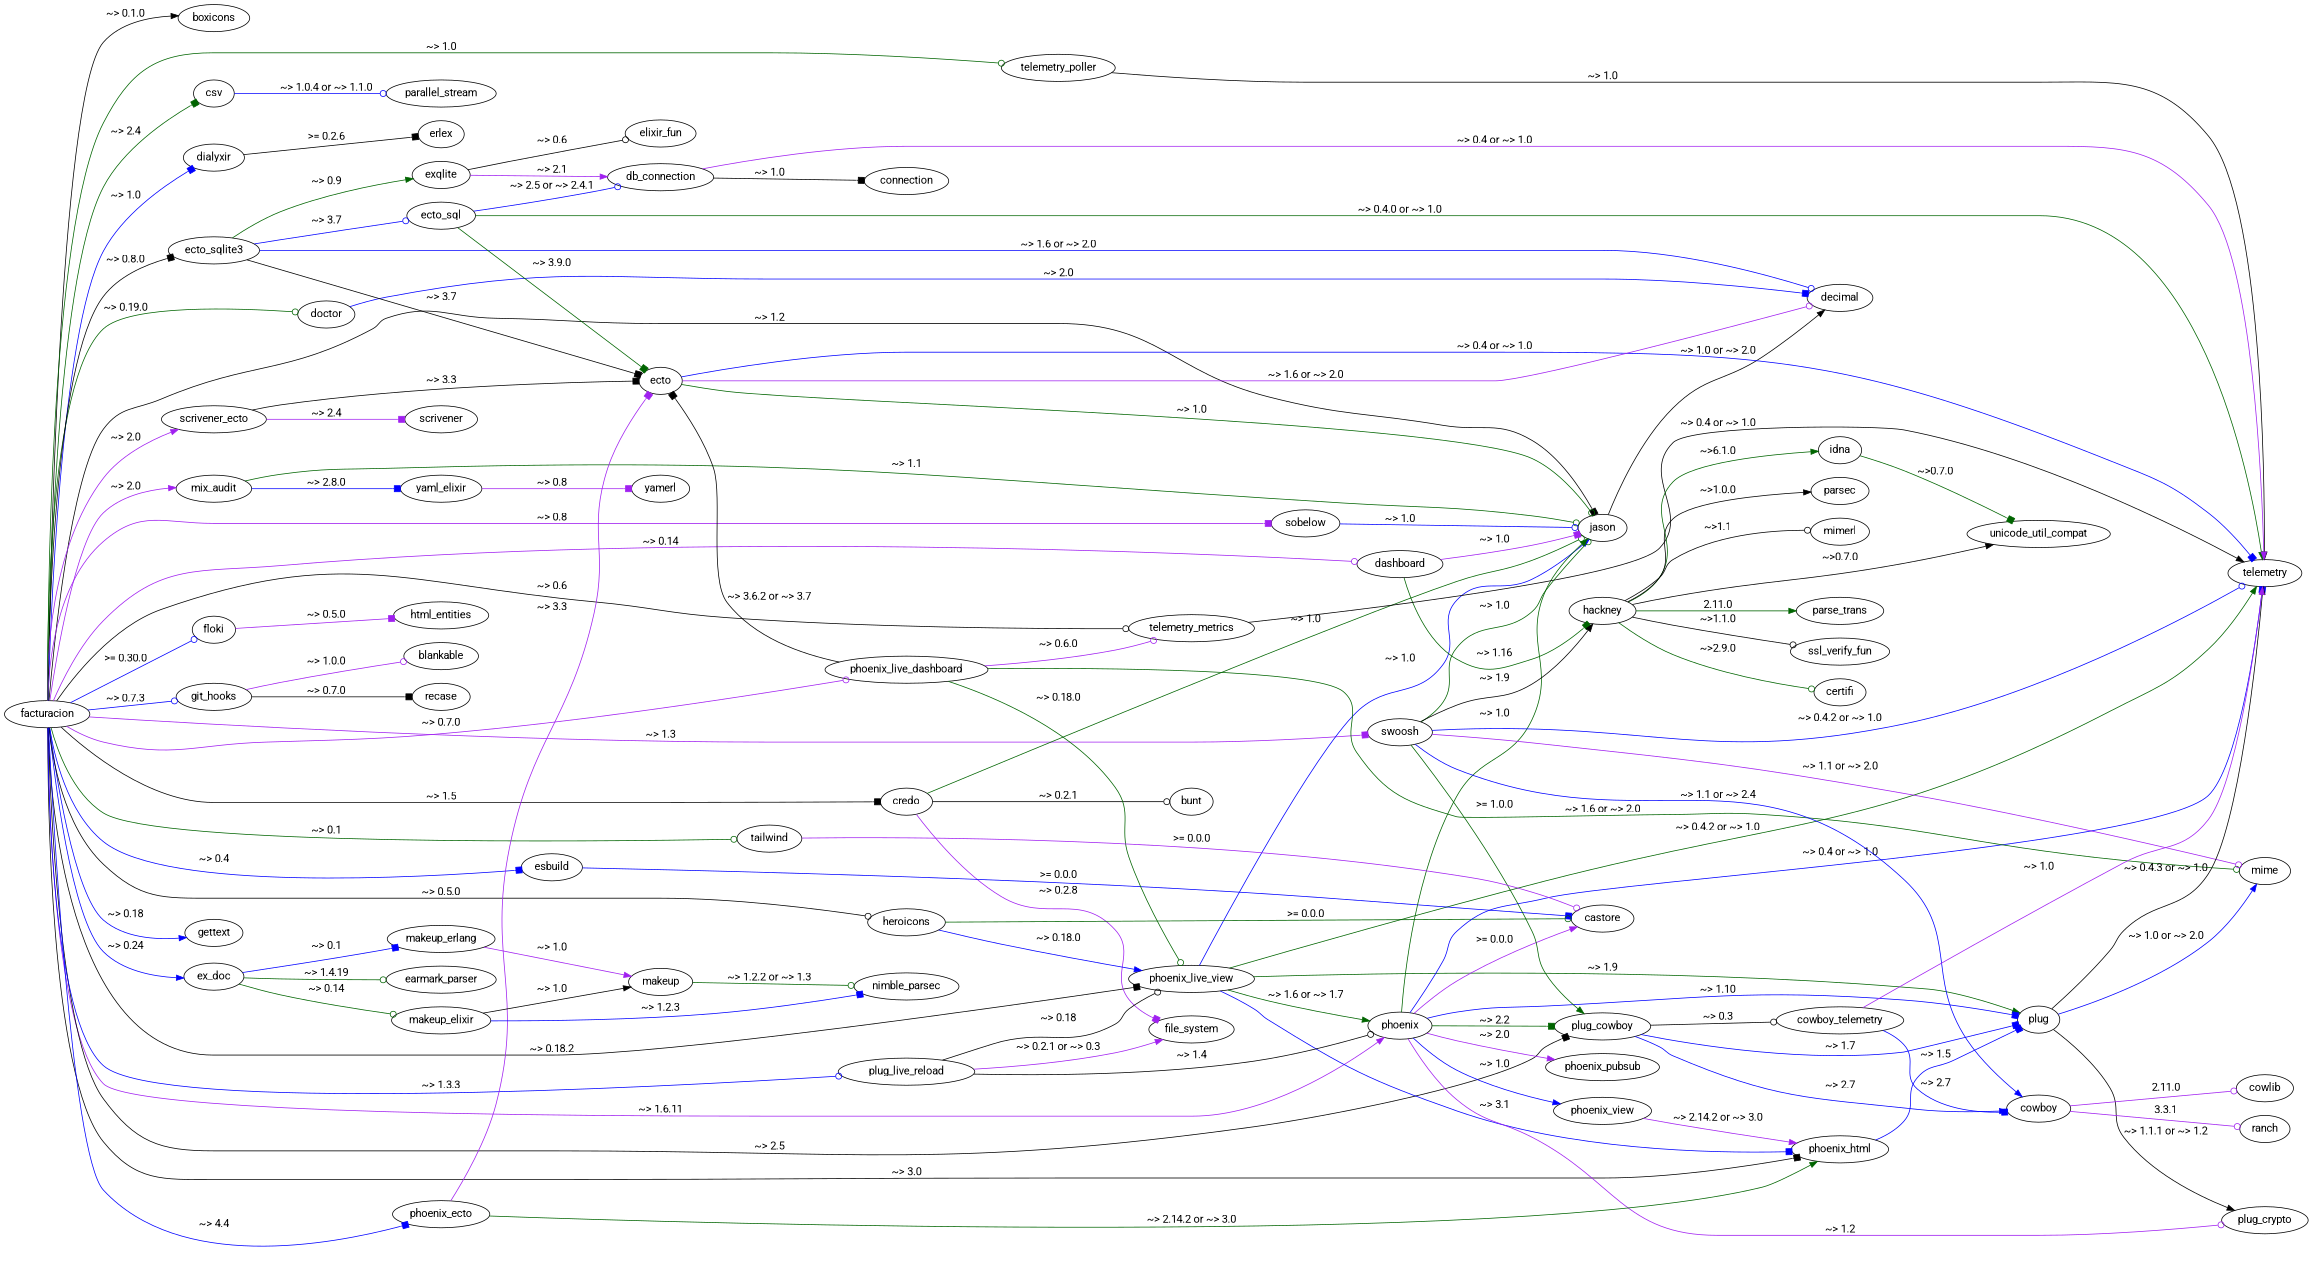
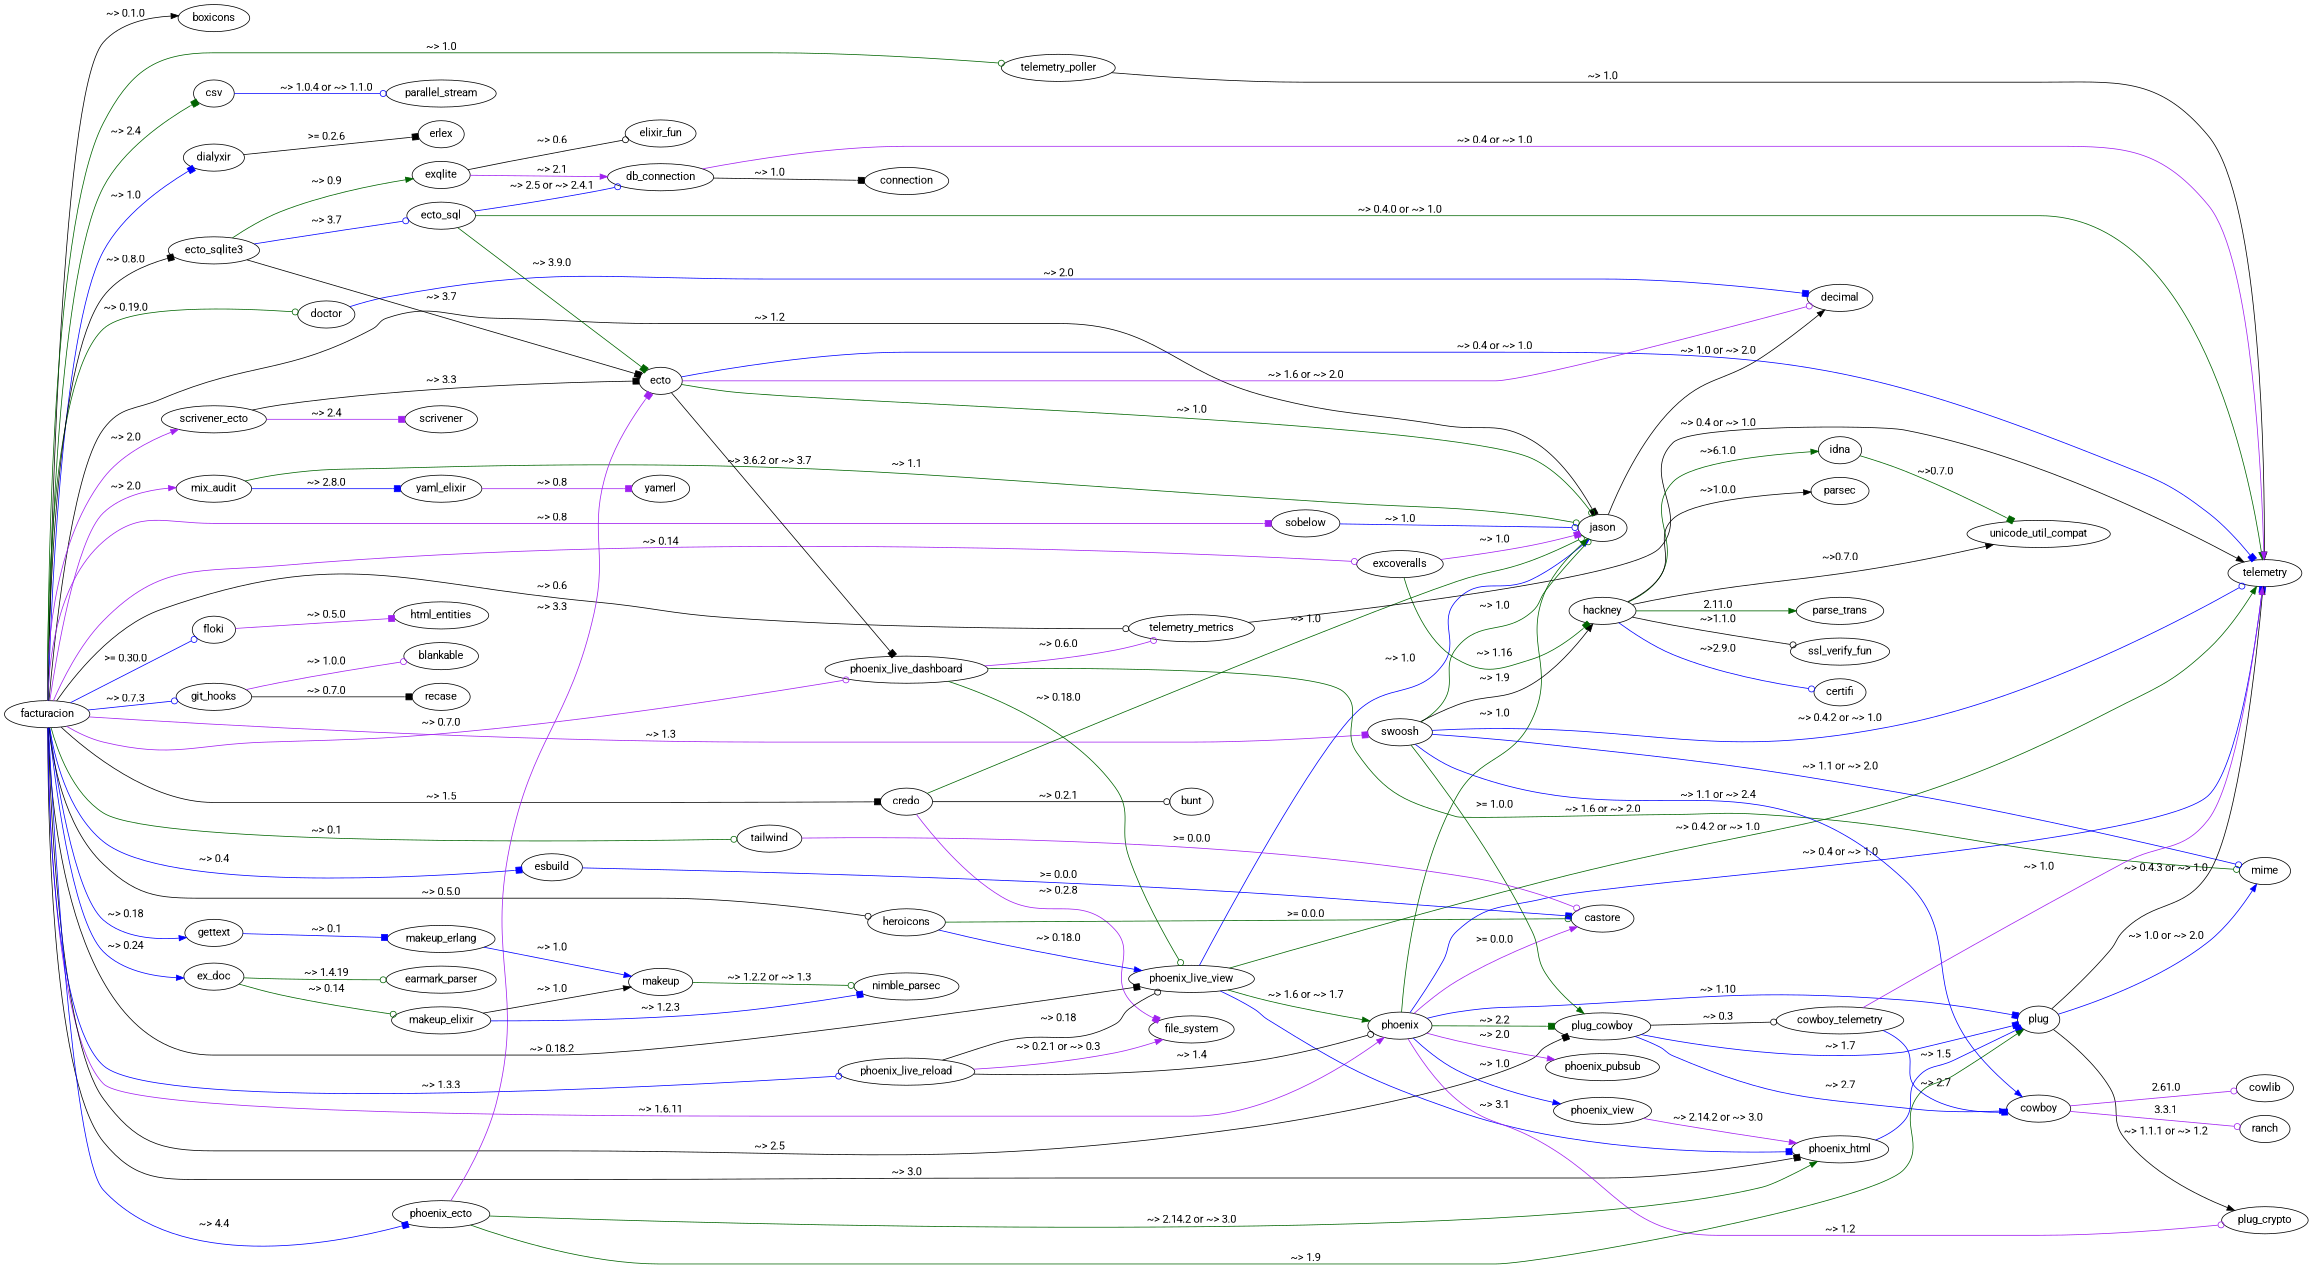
(1036, 250) -> none
(1840, 532) -> none
(718, 561) -> (775, 515)
(1400, 564) -> (1400, 564)
(1709, 667) -> (1709, 667)
(1837, 782) -> (1837, 782)
(317, 961) -> (311, 936)
(554, 961) -> (554, 961)
(1635, 975) -> (1289, 1264)
(907, 1072) -> (907, 1072)
(2166, 1088) -> (2166, 1088)
